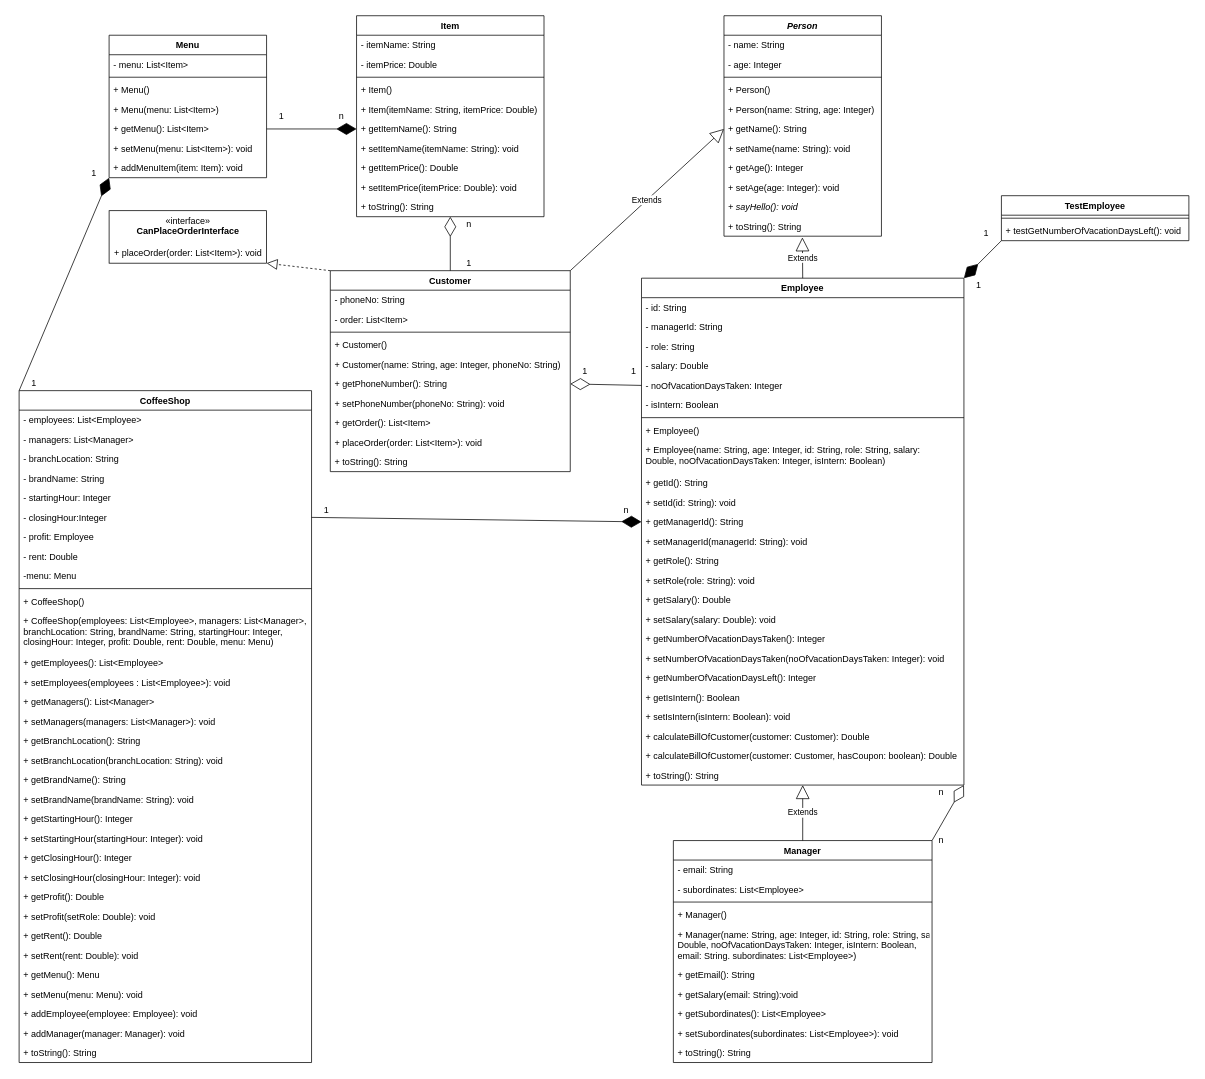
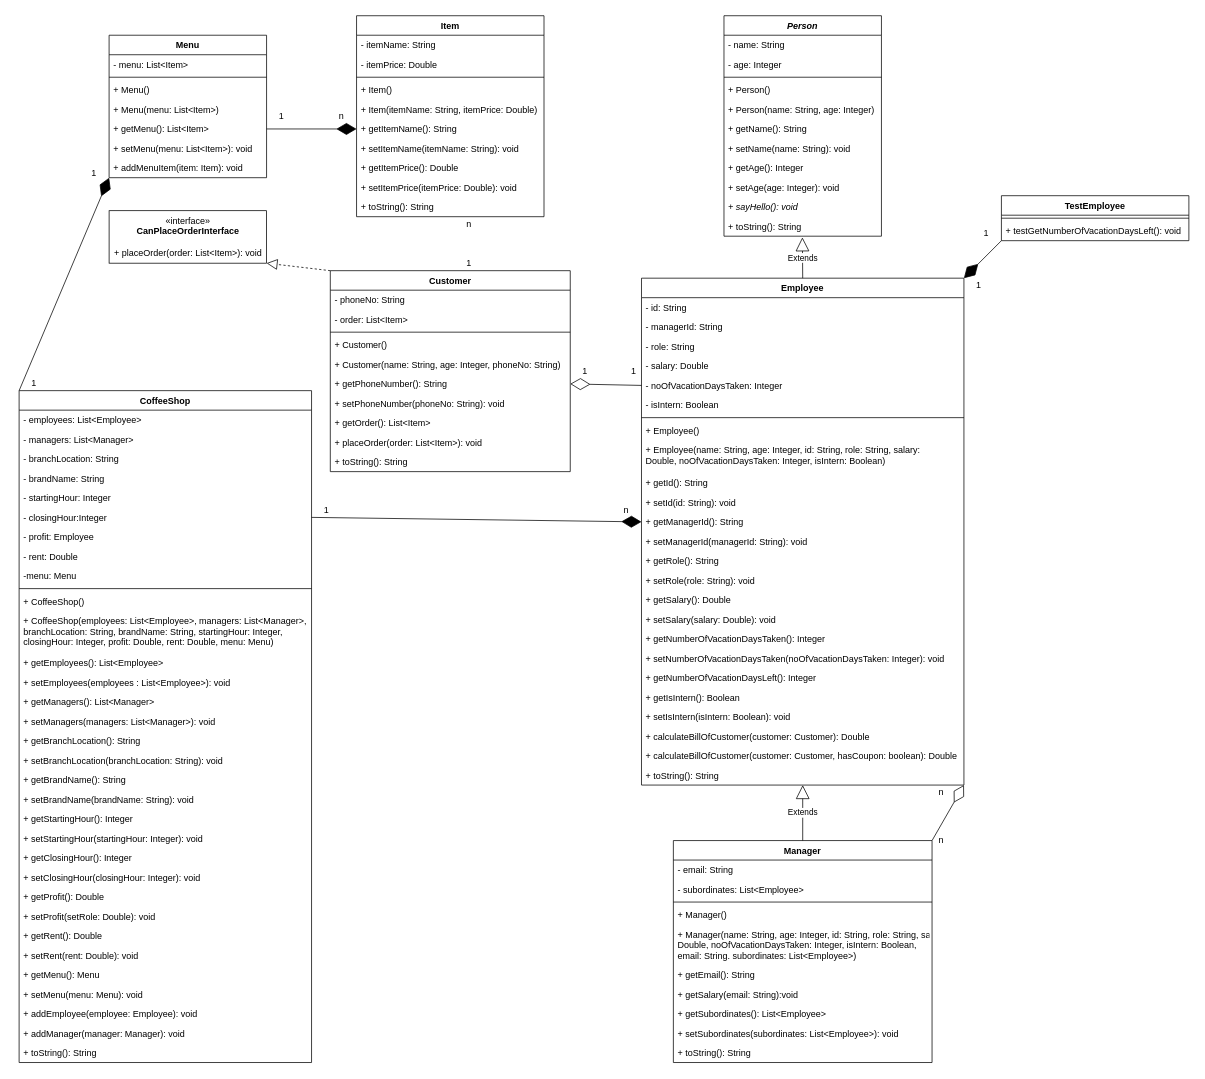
(642, 204) -> none
(450, 253) -> none
